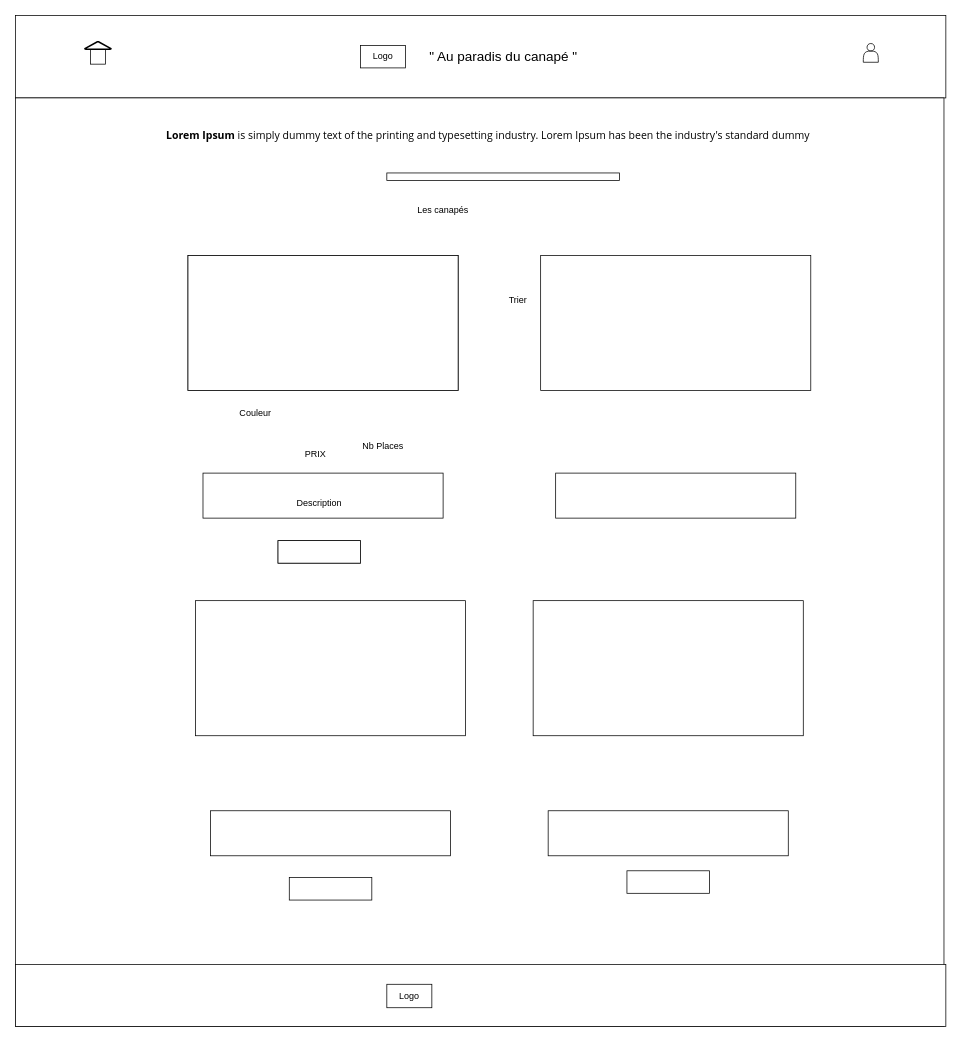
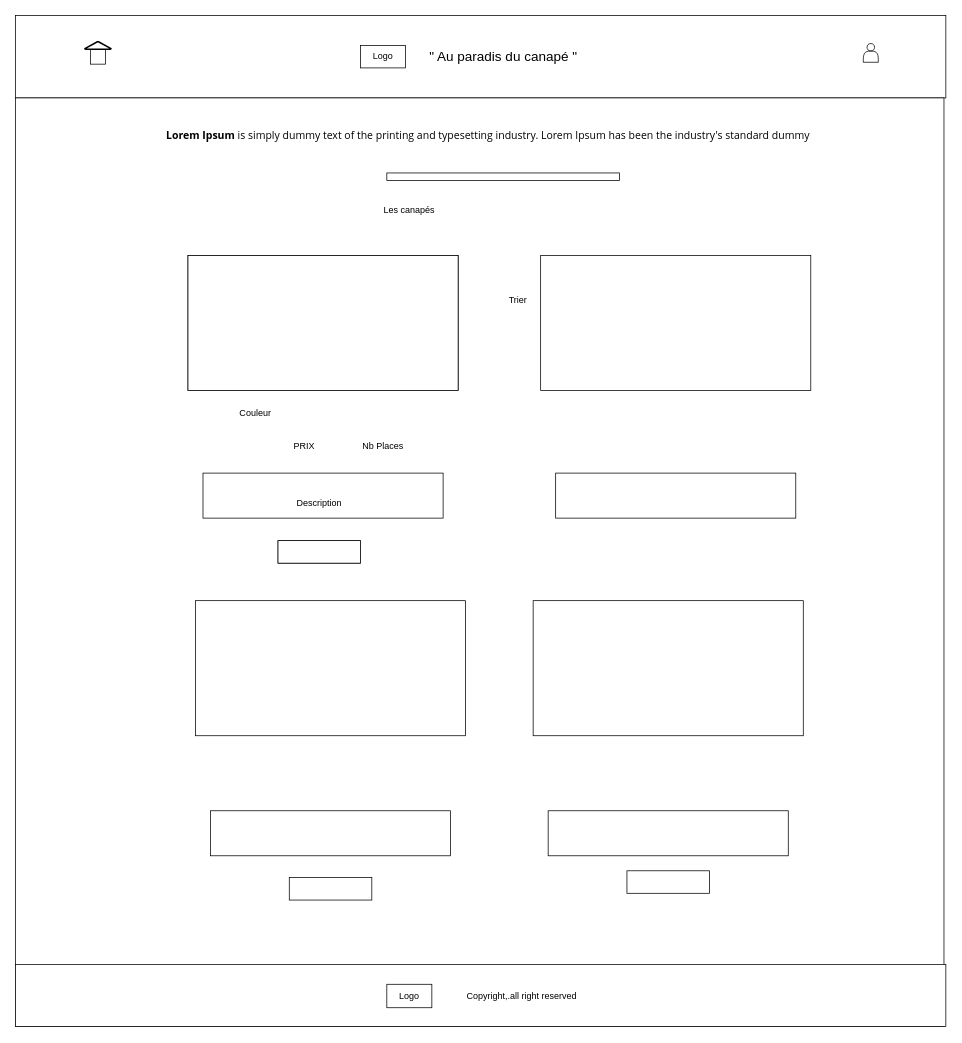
(443, 210) -> (409, 210)
(315, 454) -> (304, 446)
none -> (522, 996)
